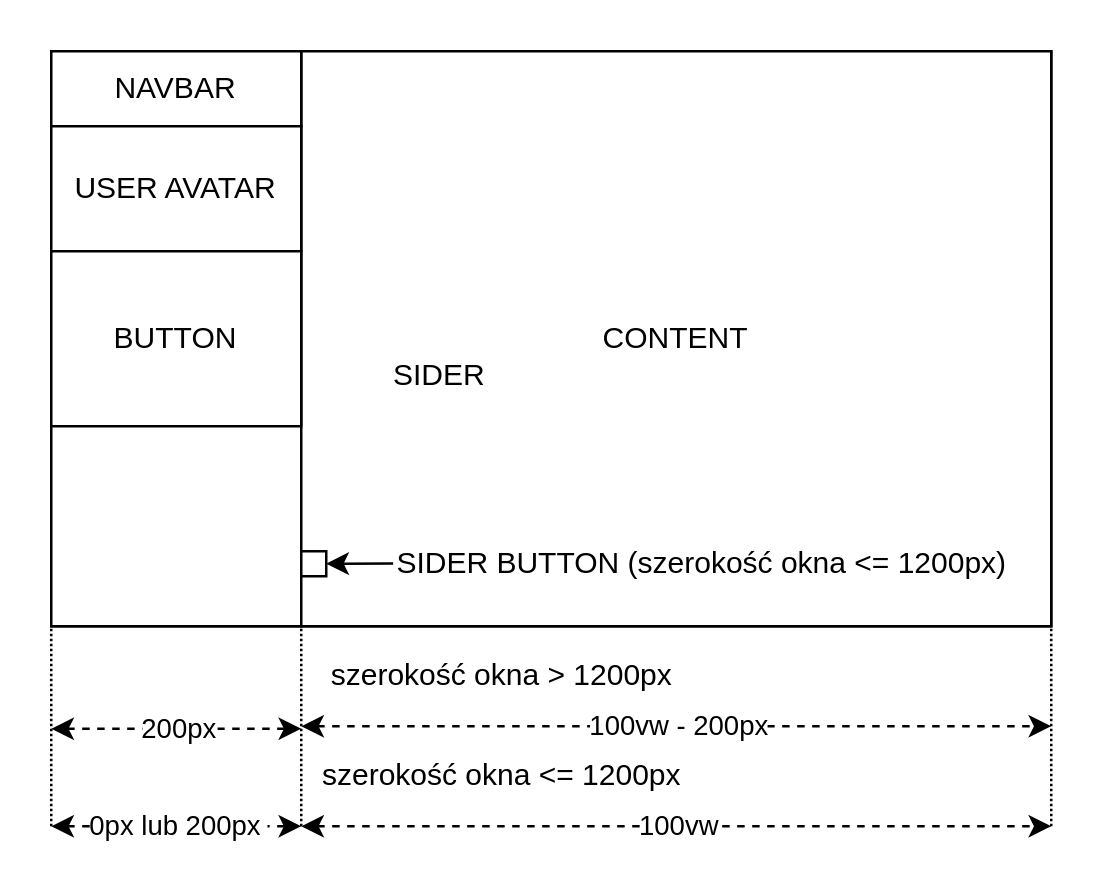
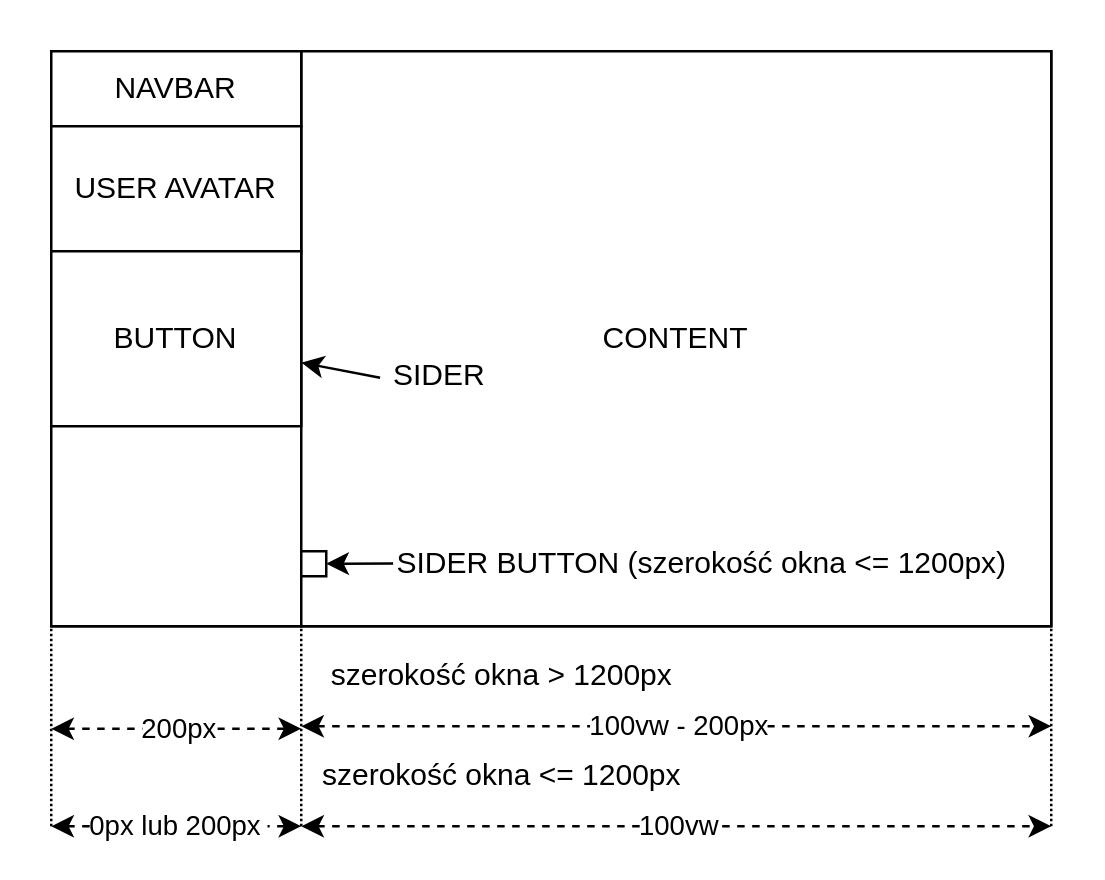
none -> (349, 372)
